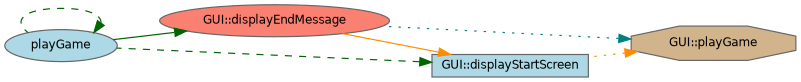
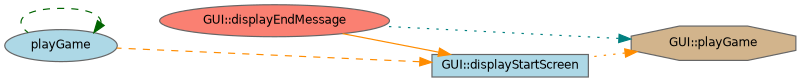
(144, 36) -> none
(268, 55) -> (268, 55)
